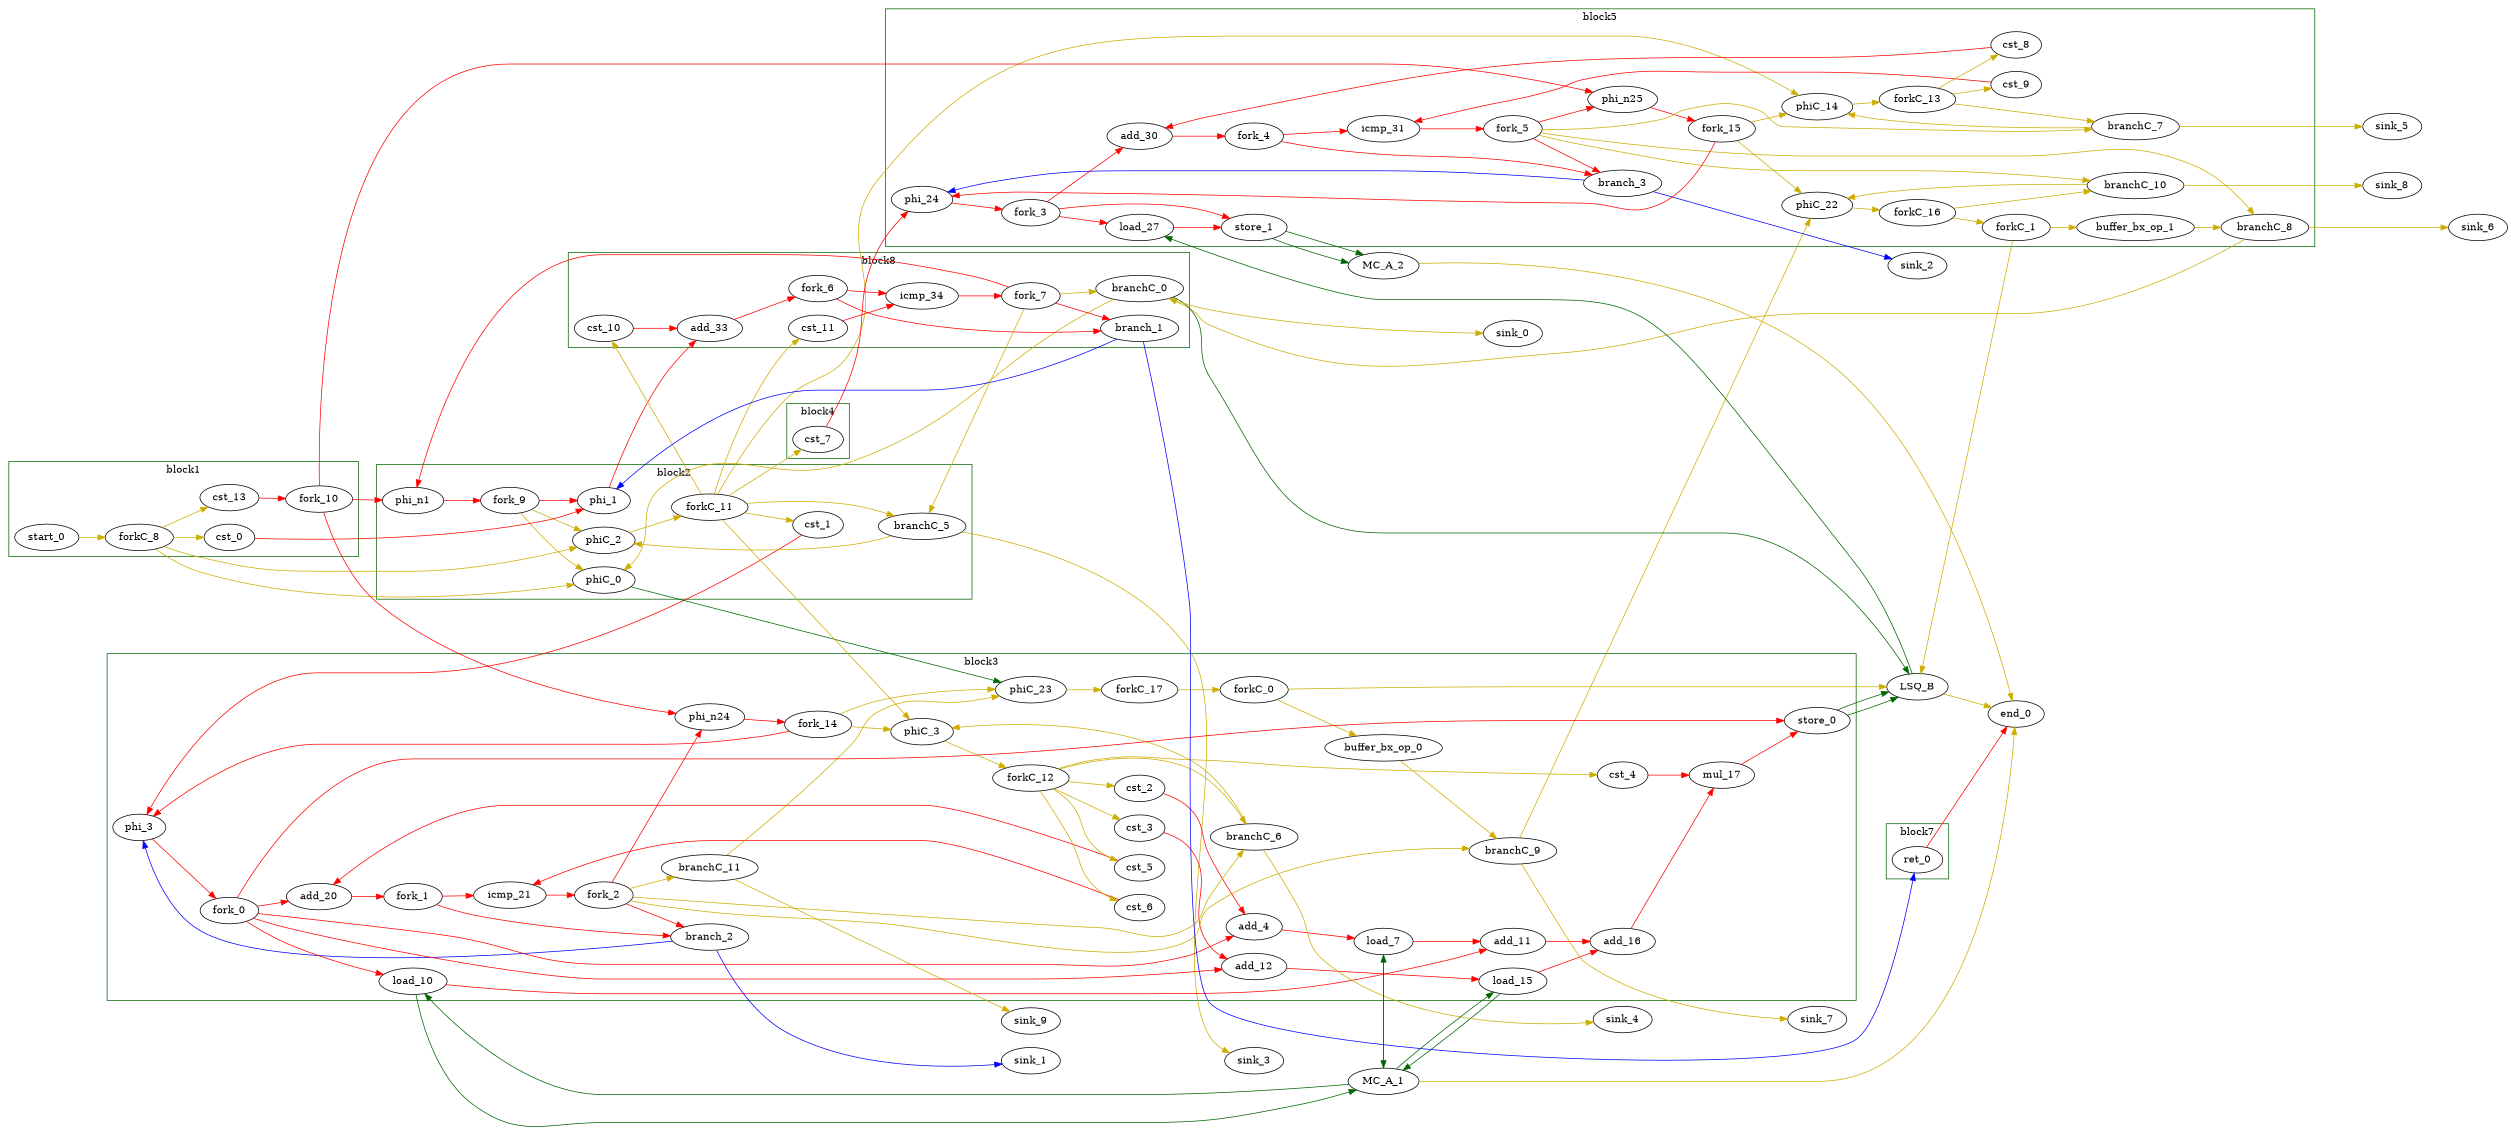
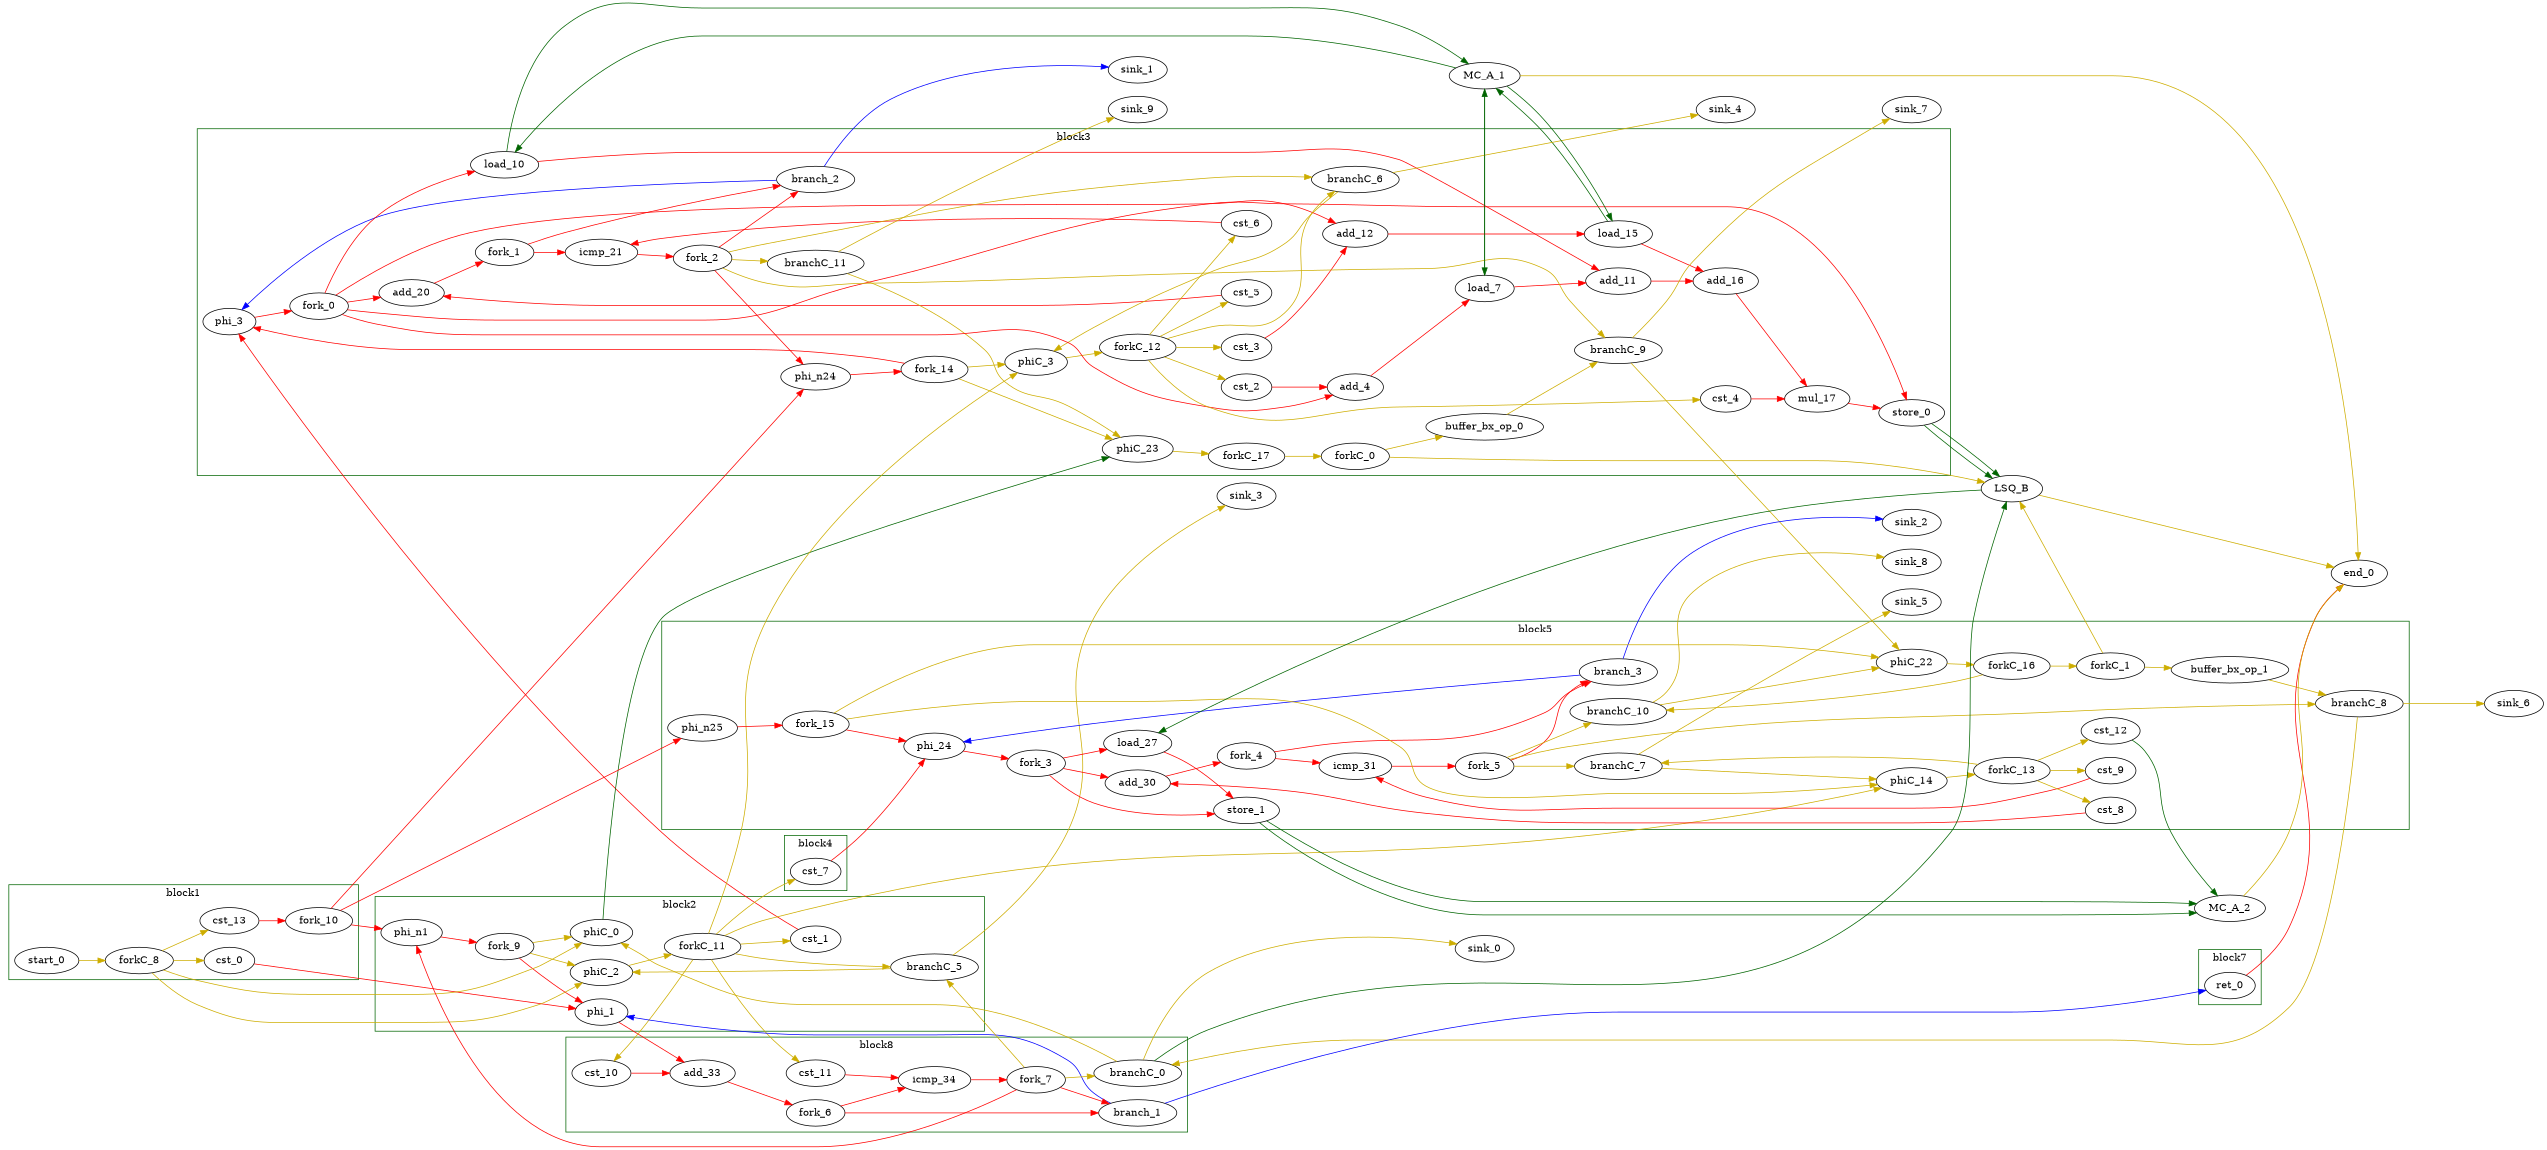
(1562, 116) -> none
none -> (2111, 731)
